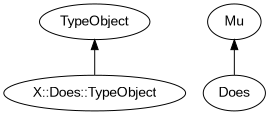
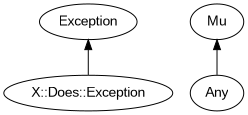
(95, 22) -> (88, 22)
(95, 93) -> (88, 93)
(234, 93) -> (217, 93)
